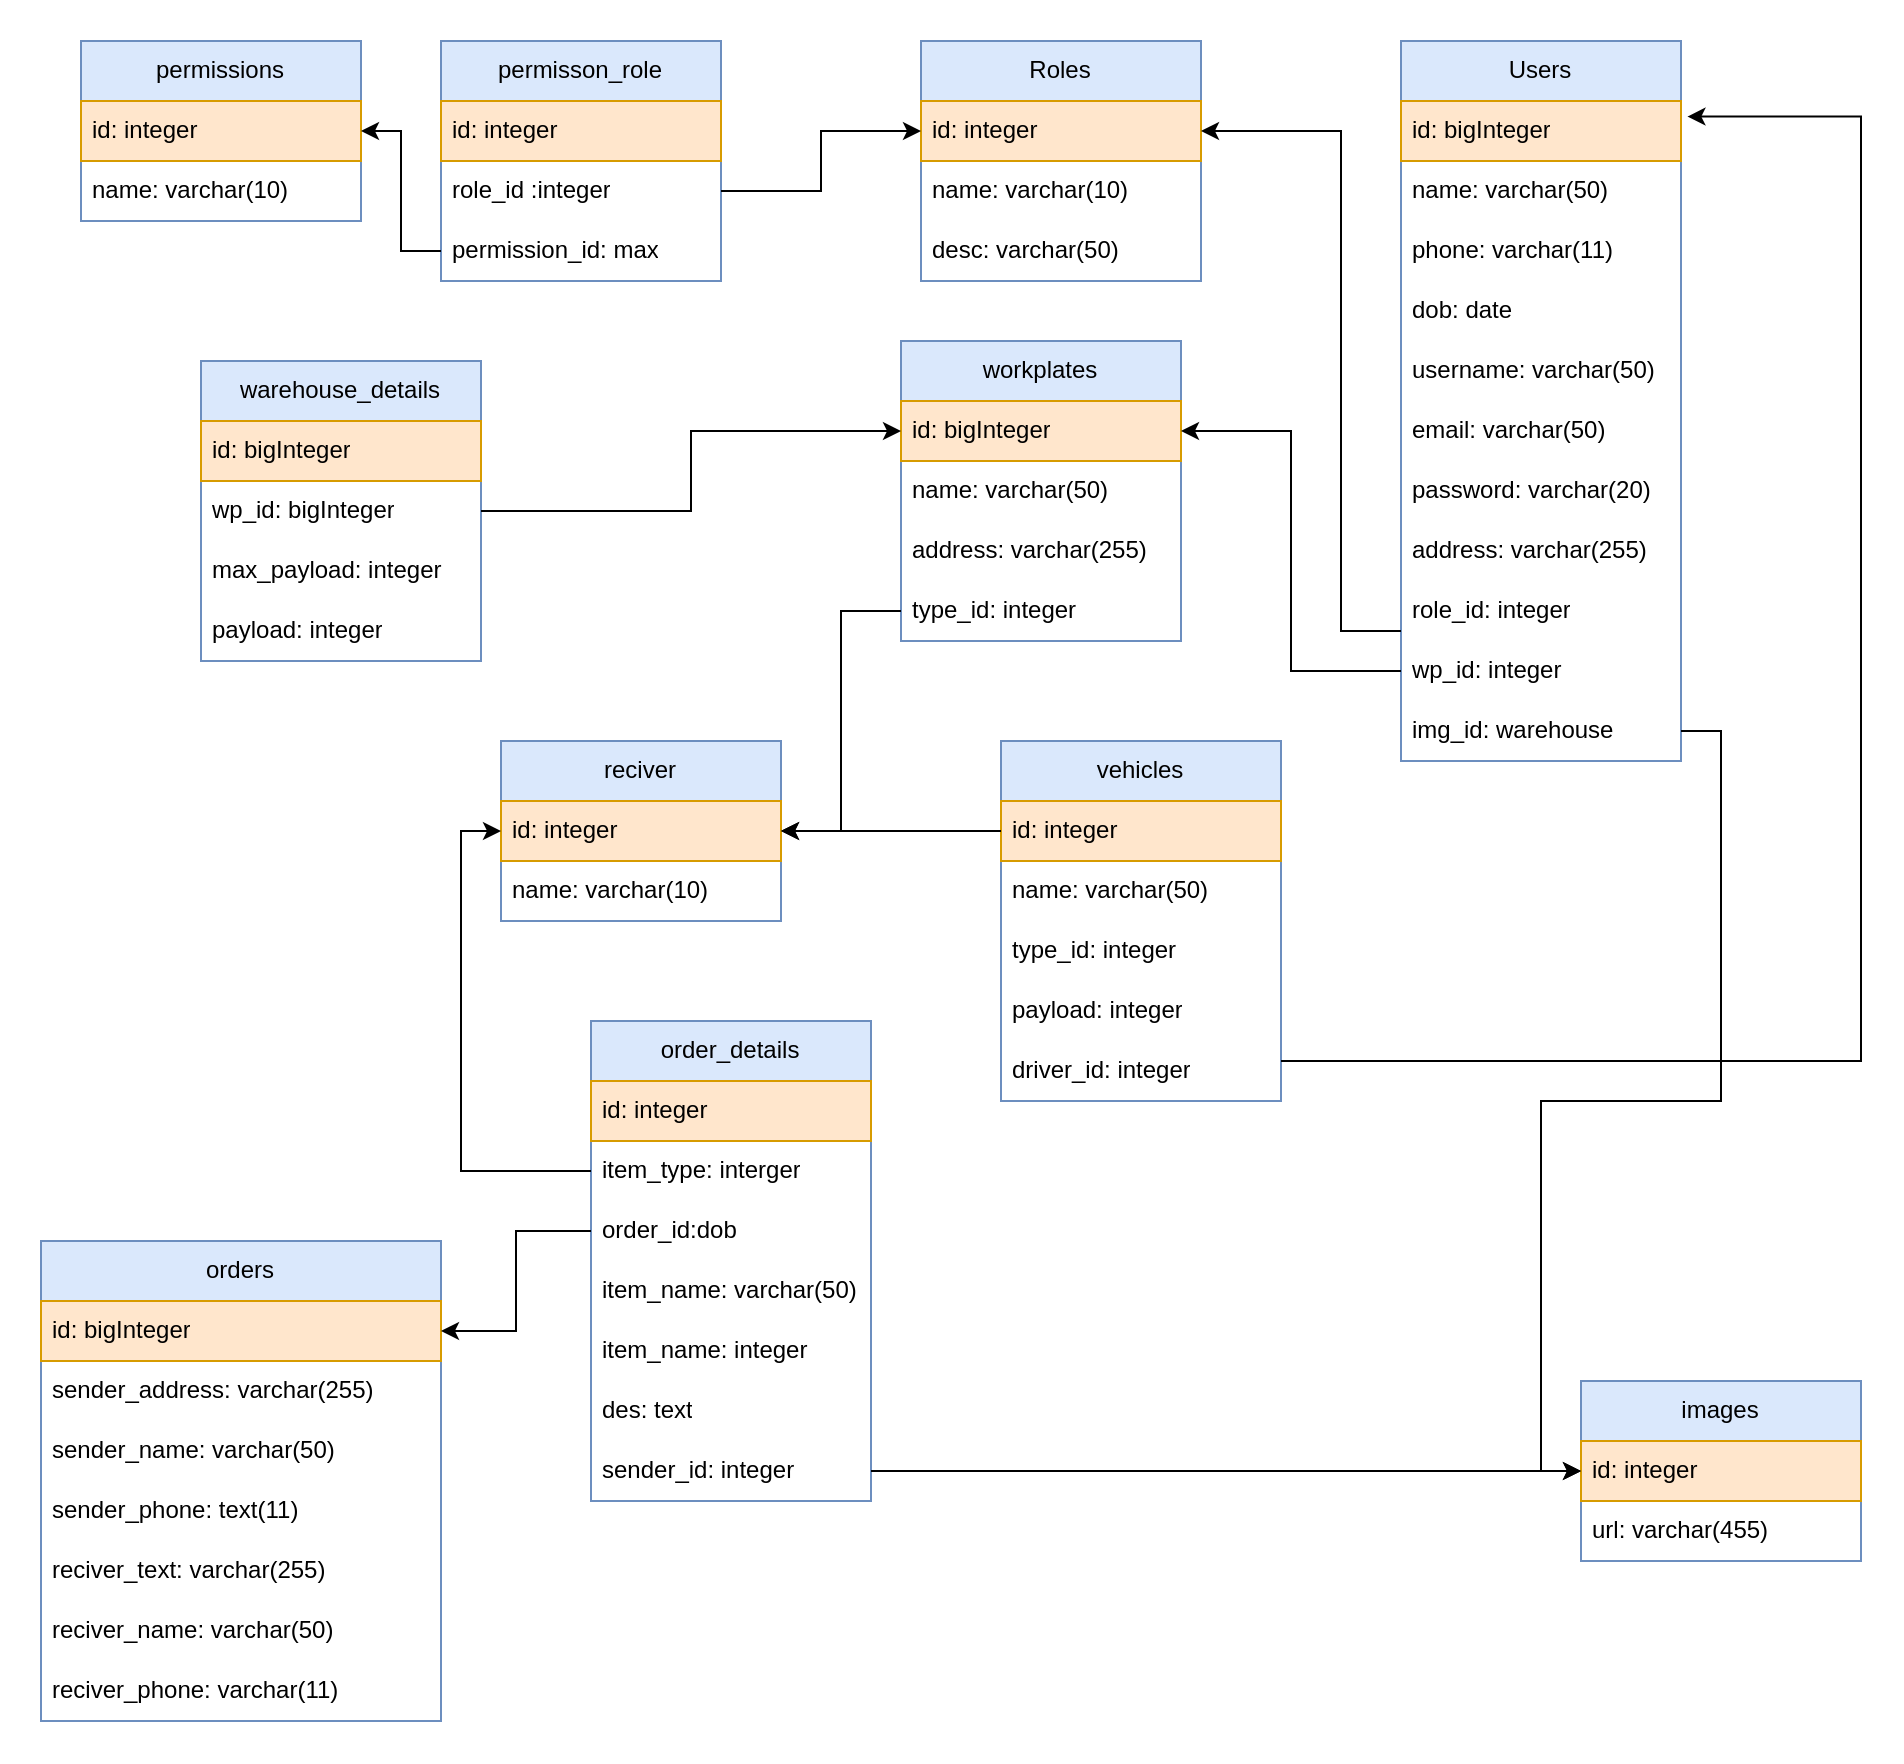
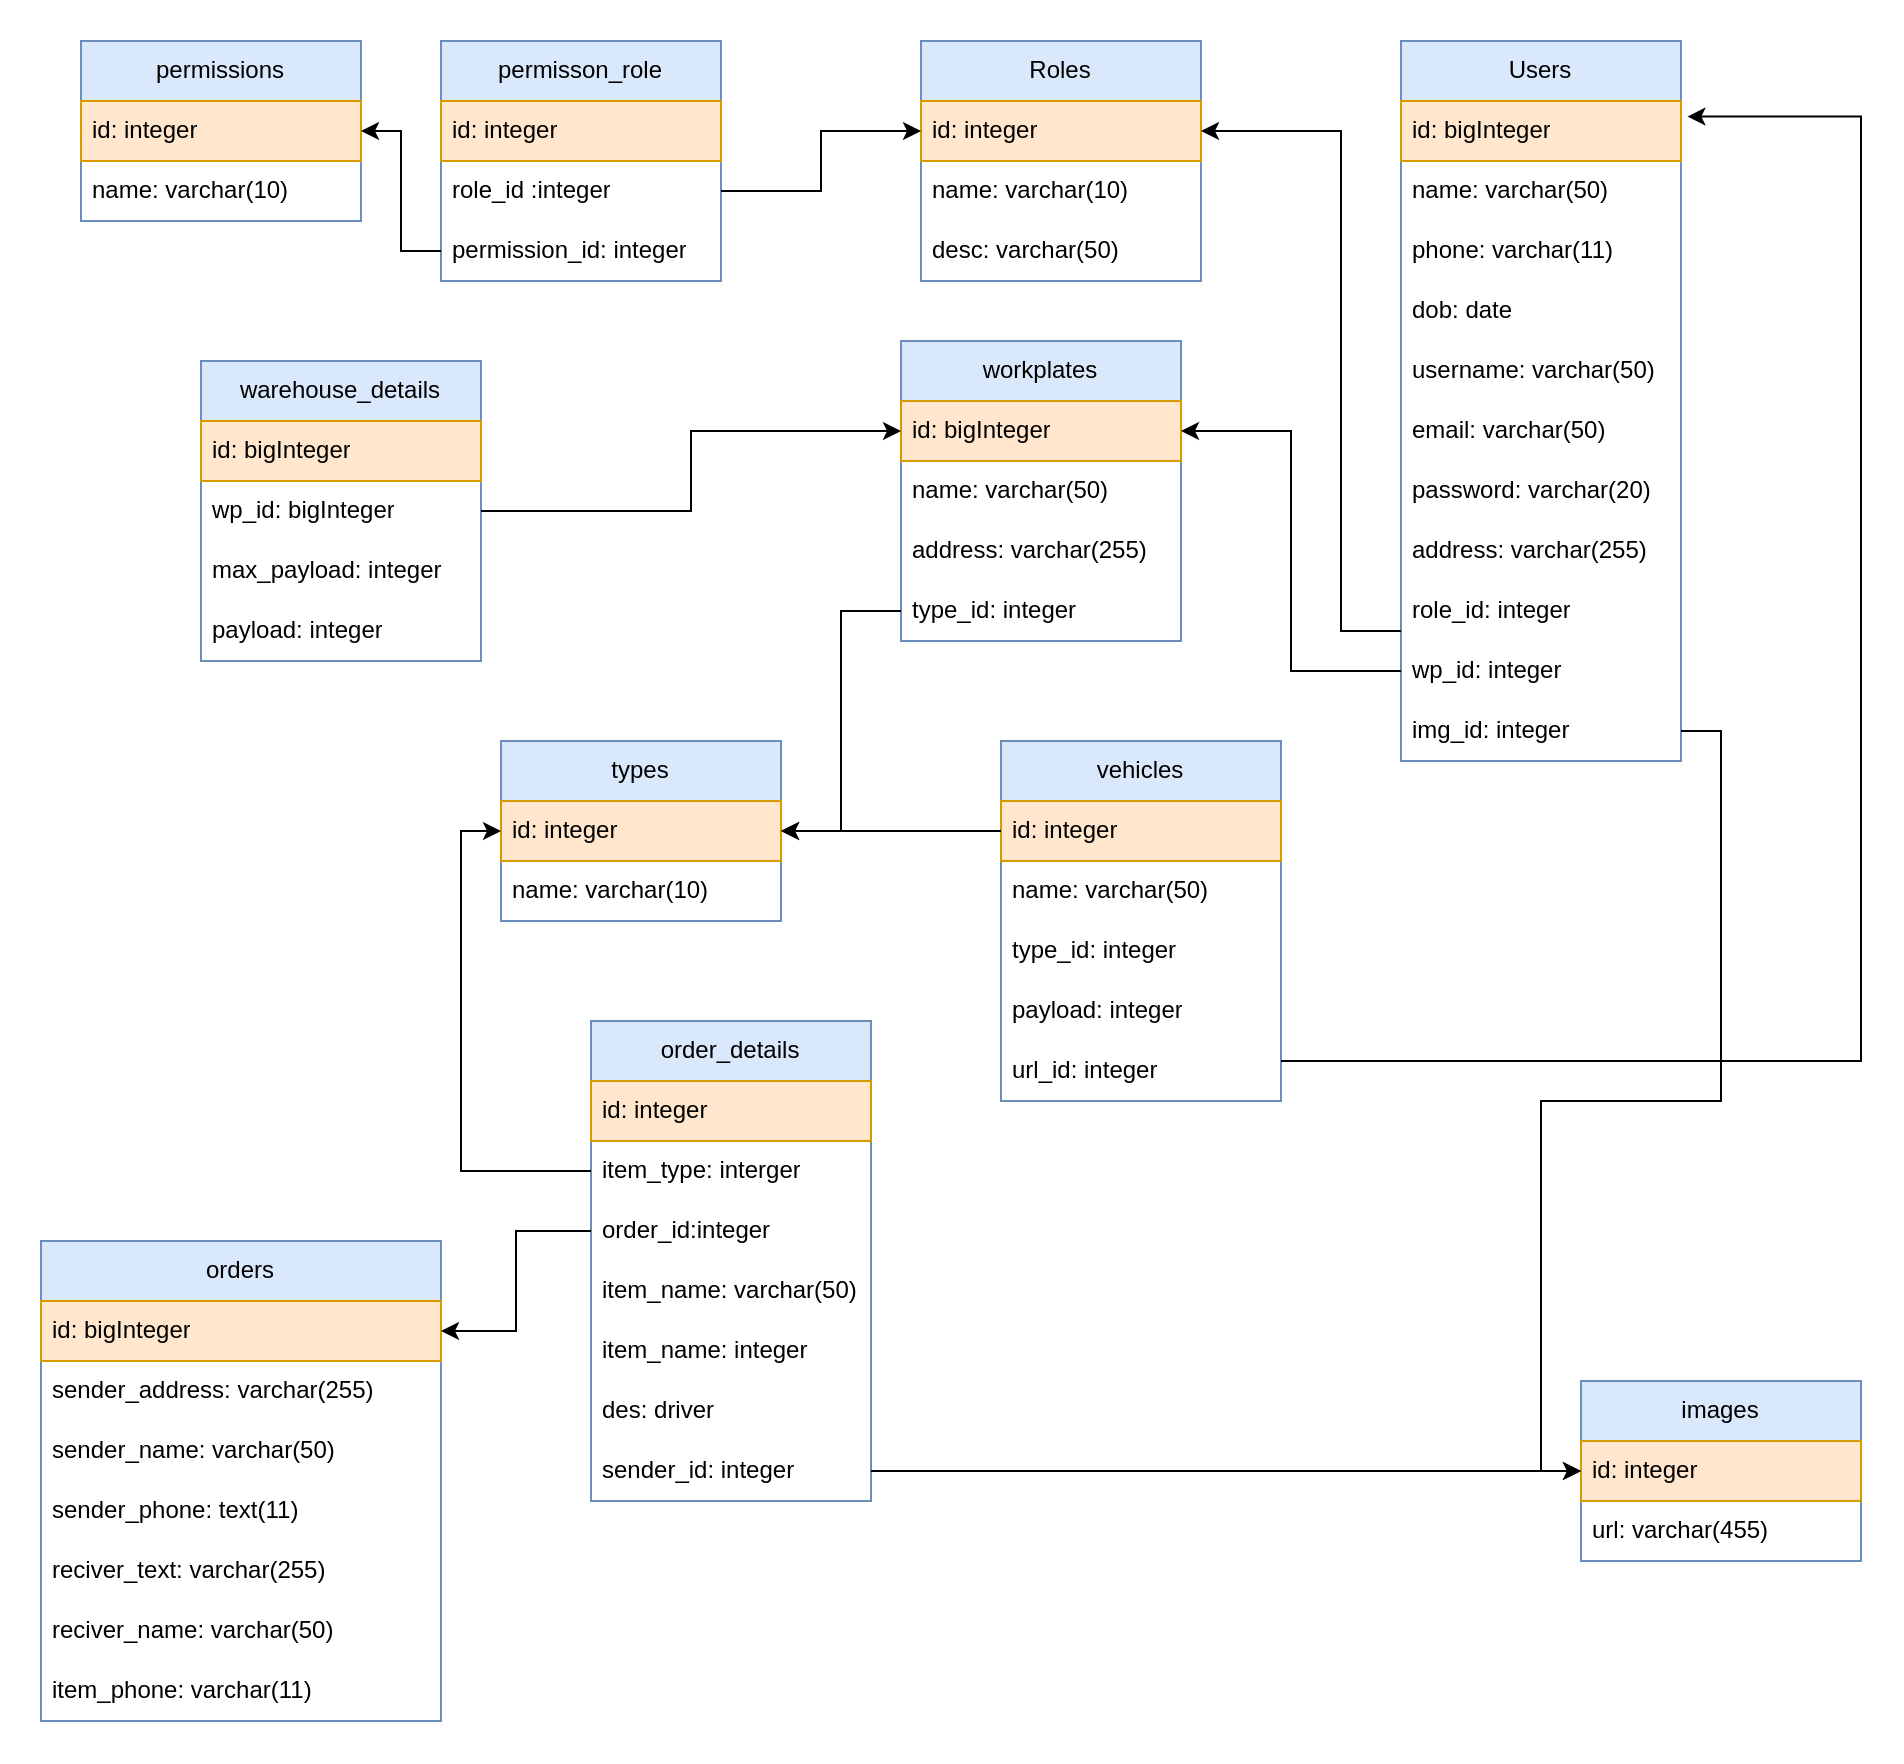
(558, 251) -> (582, 251)
(1515, 731) -> (1498, 731)
(641, 771) -> (641, 771)
(1118, 1071) -> (1098, 1071)
(677, 1231) -> (701, 1231)
(657, 1411) -> (668, 1411)
(218, 1691) -> (198, 1691)
